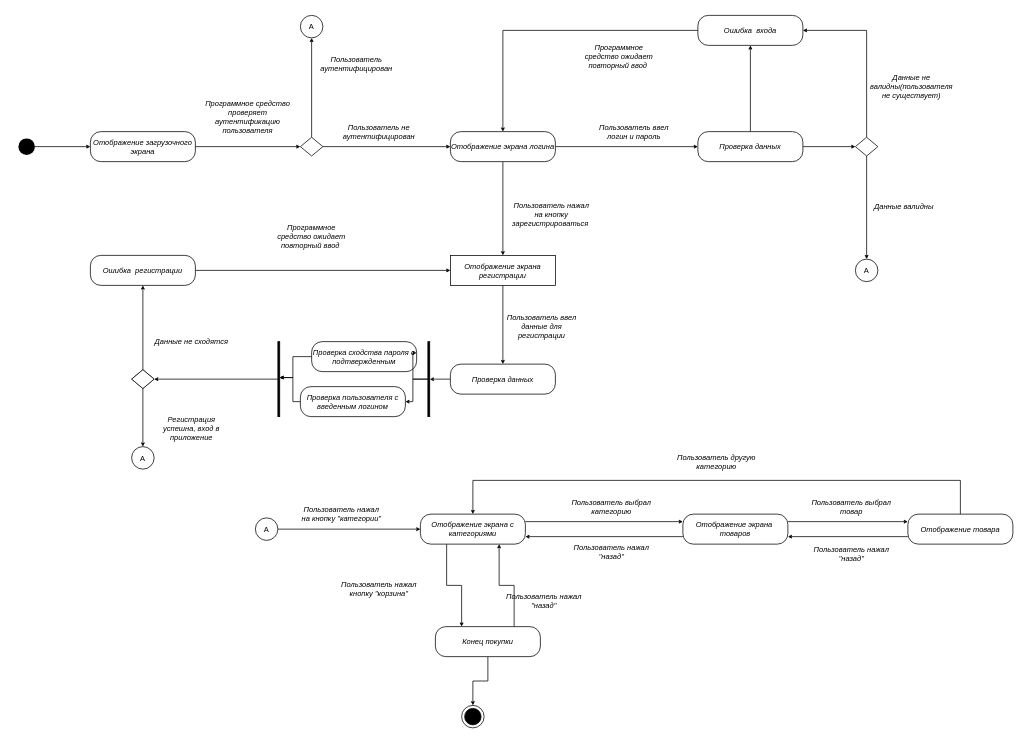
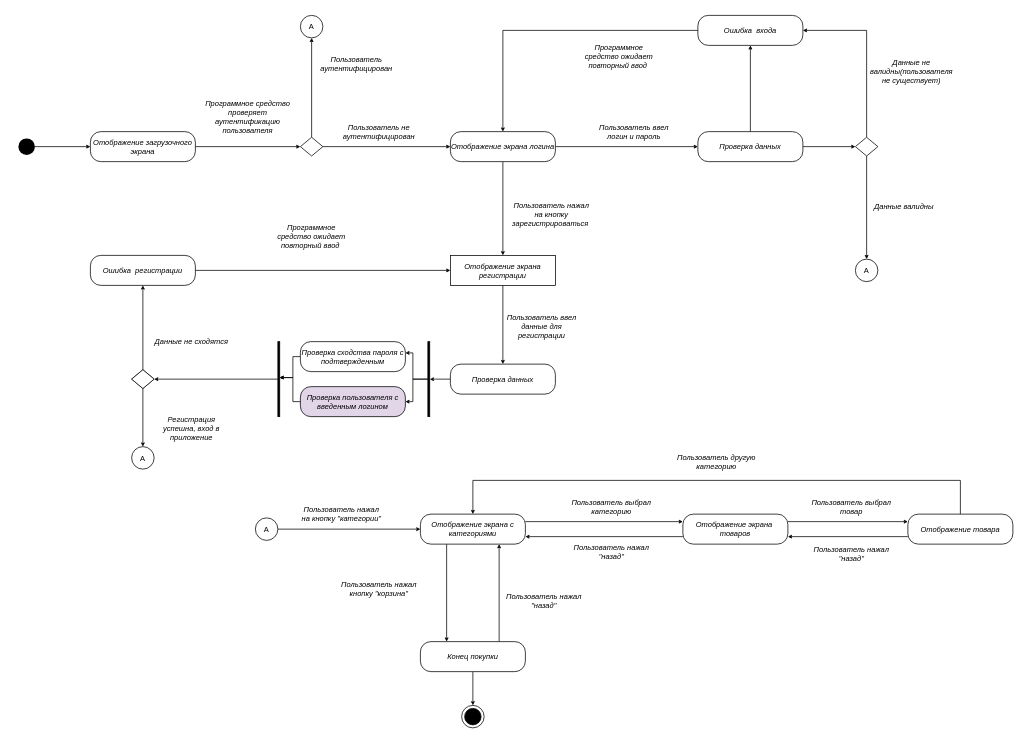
(912, 87) -> (912, 72)
(364, 357) -> (353, 357)
(353, 402) -> (353, 402)
(488, 642) -> (473, 657)
